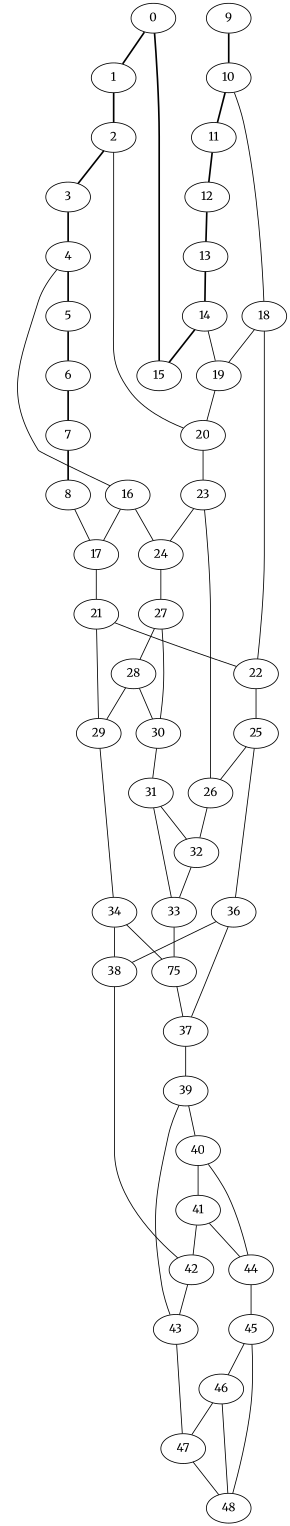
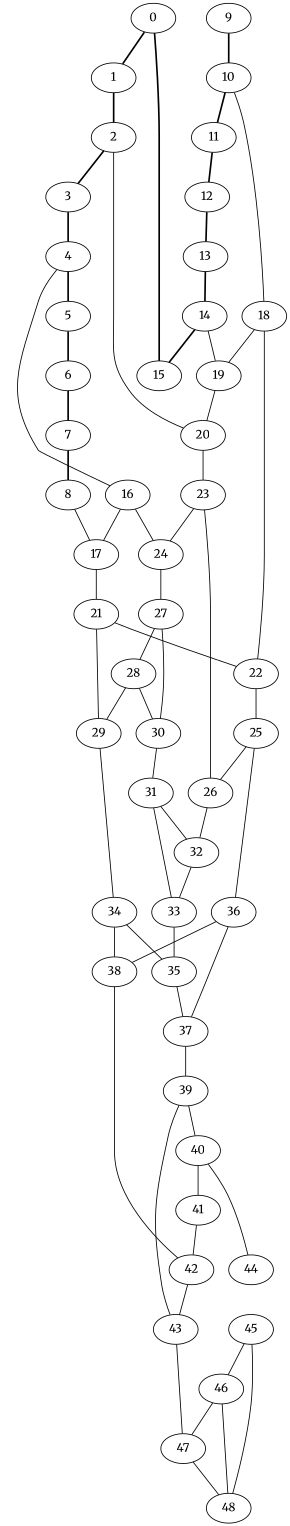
(174, 972) -> (174, 972)
(225, 1240) -> none
(251, 1300) -> none
